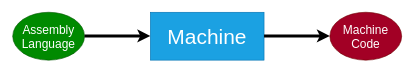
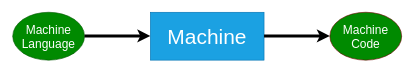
(48, 36) -> (48, 36)
(366, 36) -> (366, 36)
